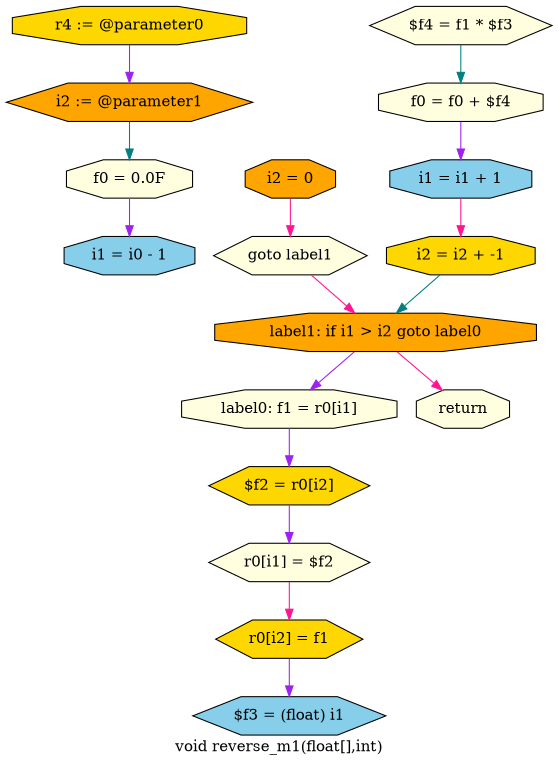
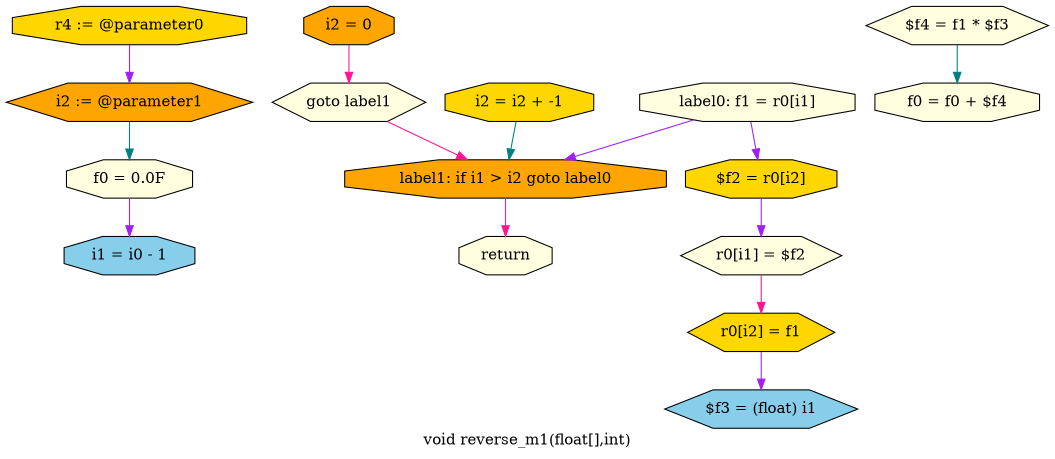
(461, 179) -> none
(336, 367) -> (634, 138)
(289, 486) -> (761, 179)
